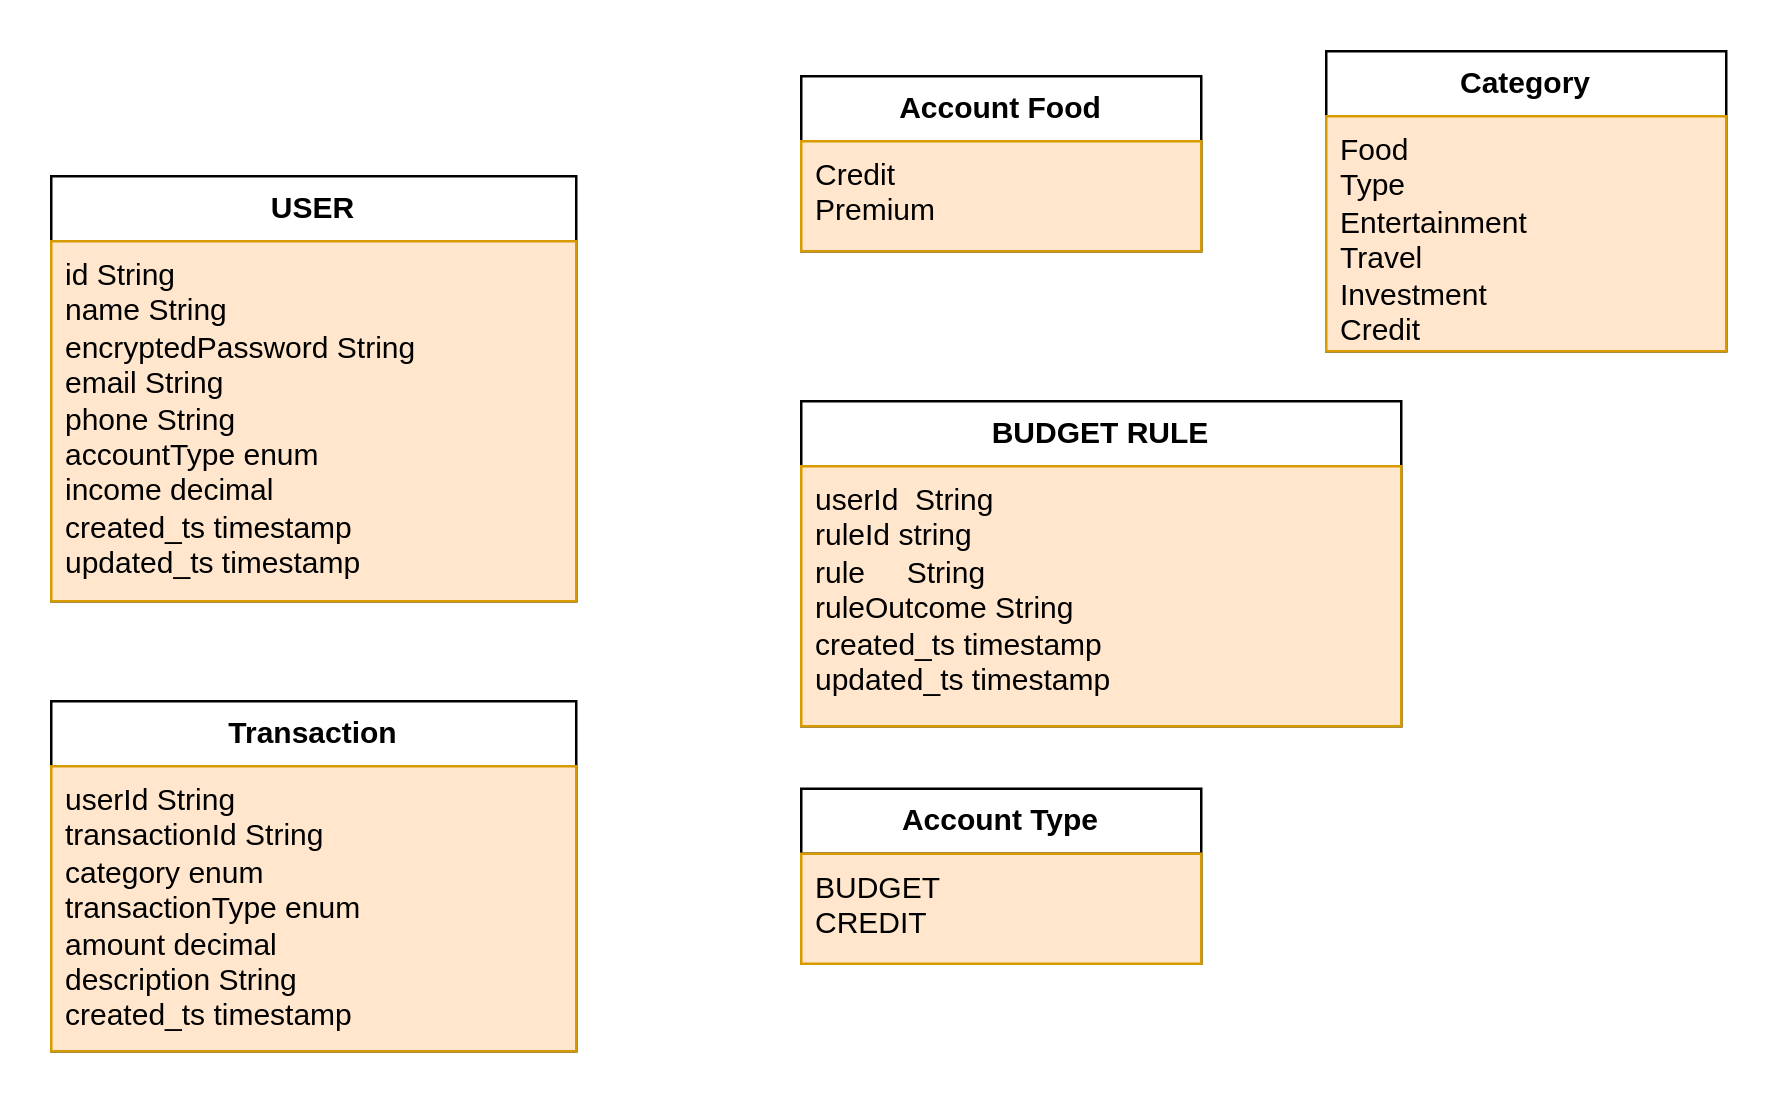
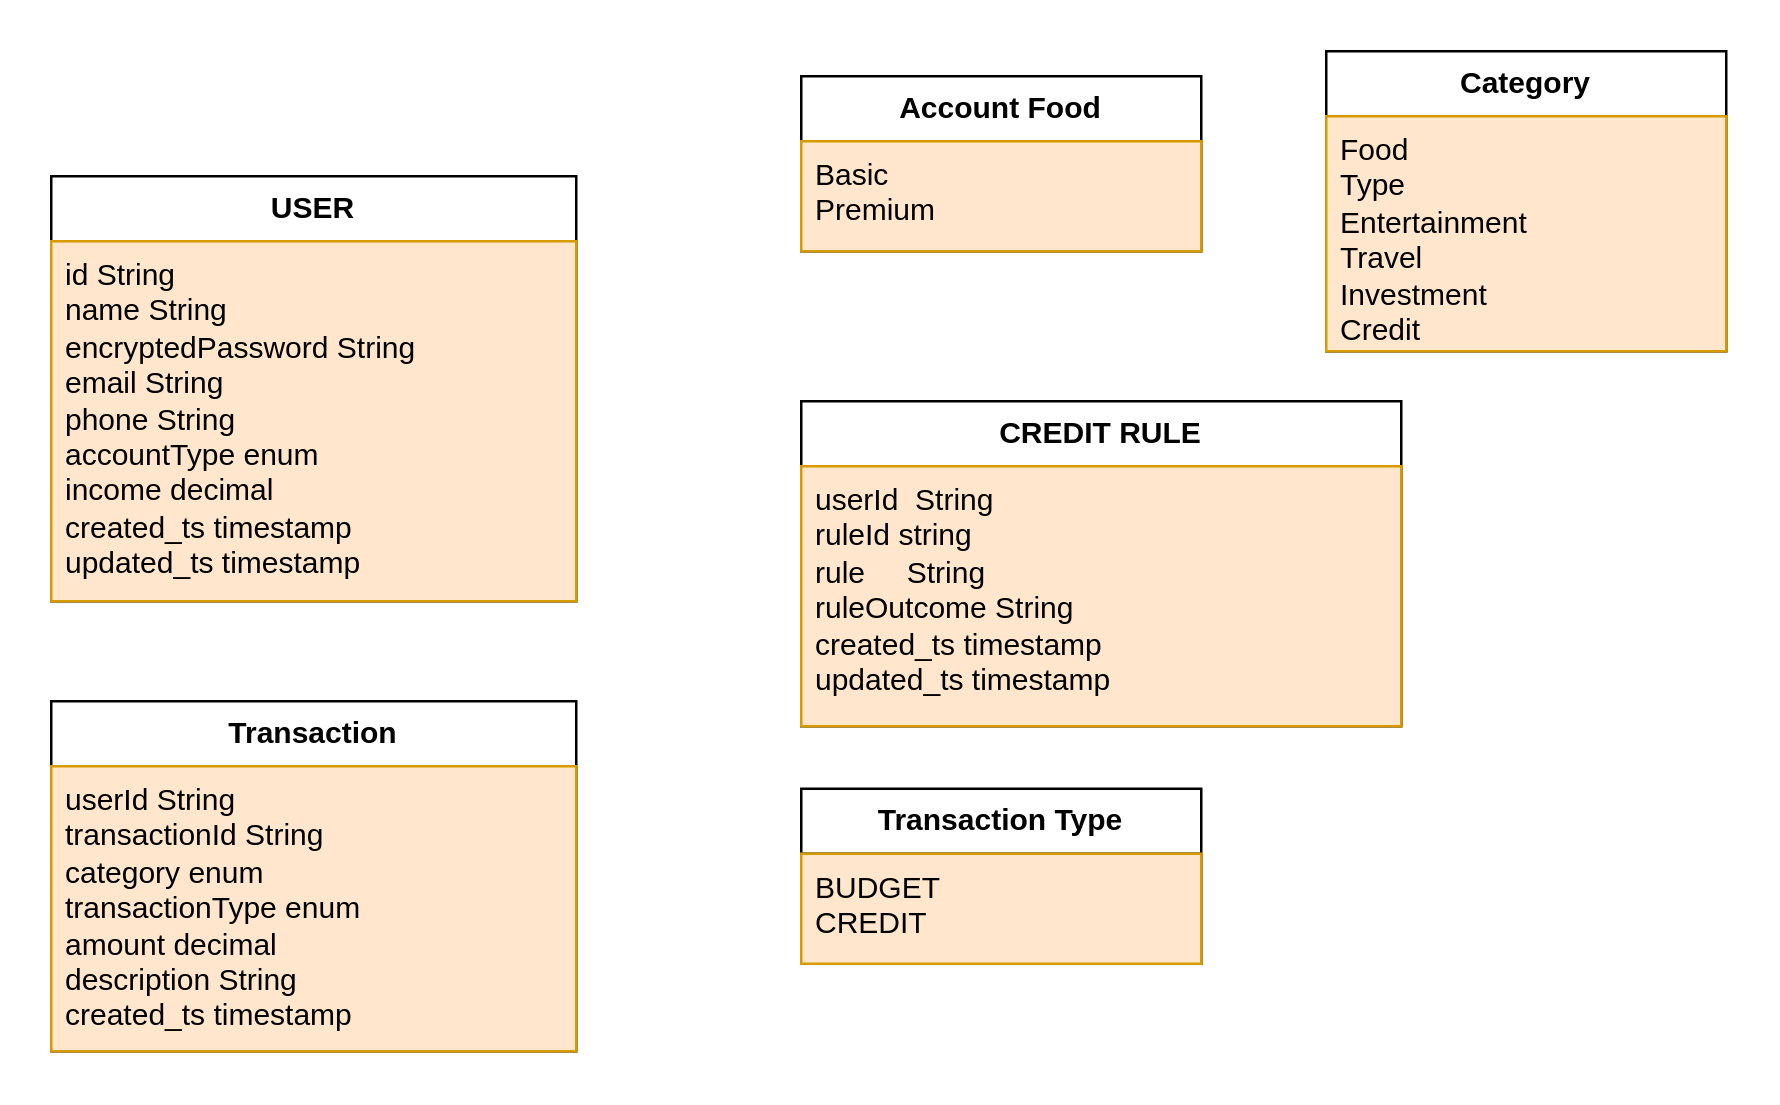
(871, 195) -> (871, 195)
(1101, 434) -> (1101, 434)
(1001, 821) -> (1001, 821)
